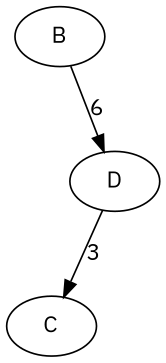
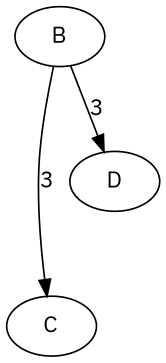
(97, 109) -> (97, 109)
(87, 246) -> (39, 173)
